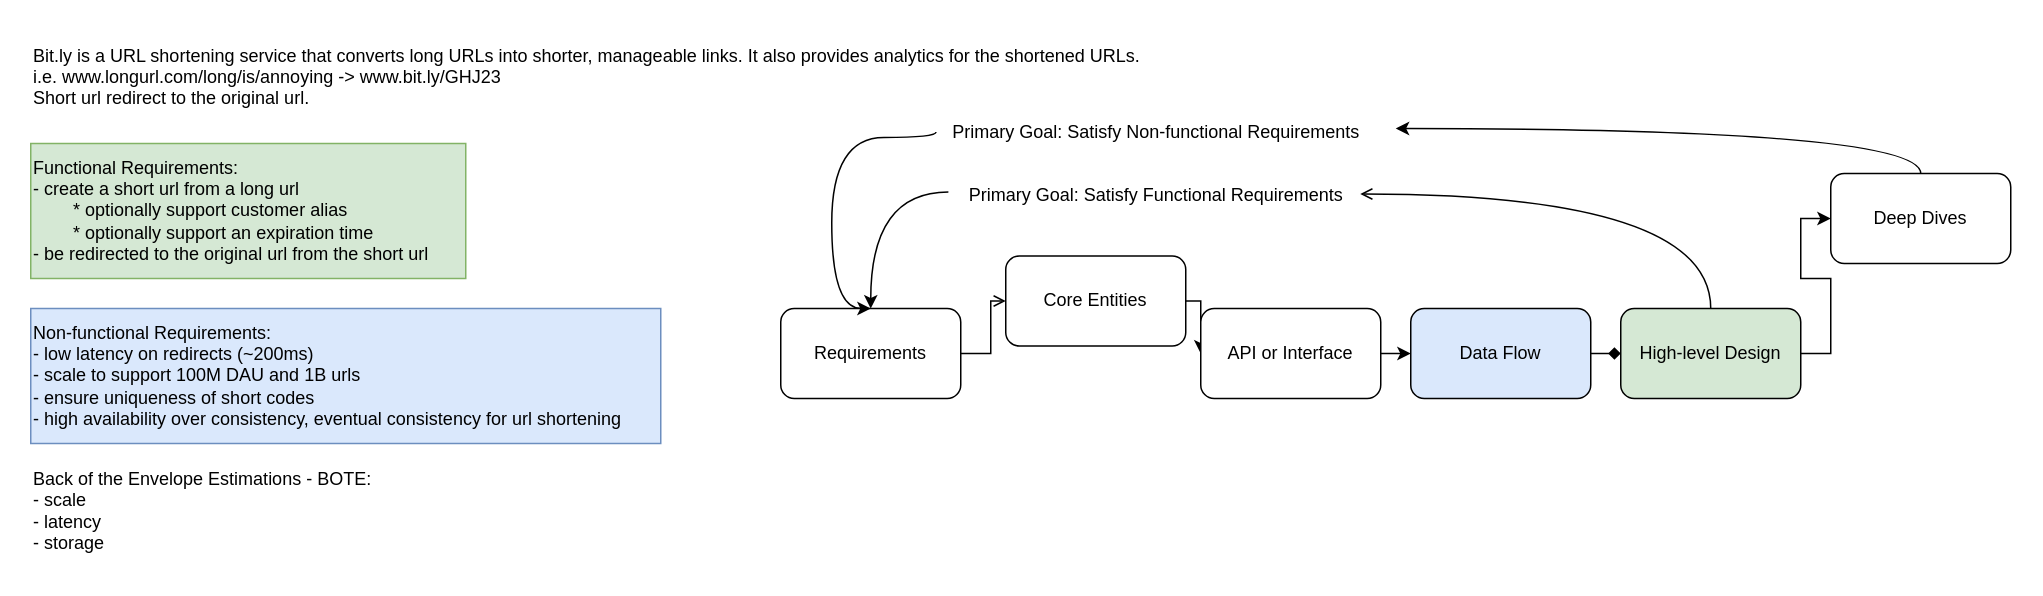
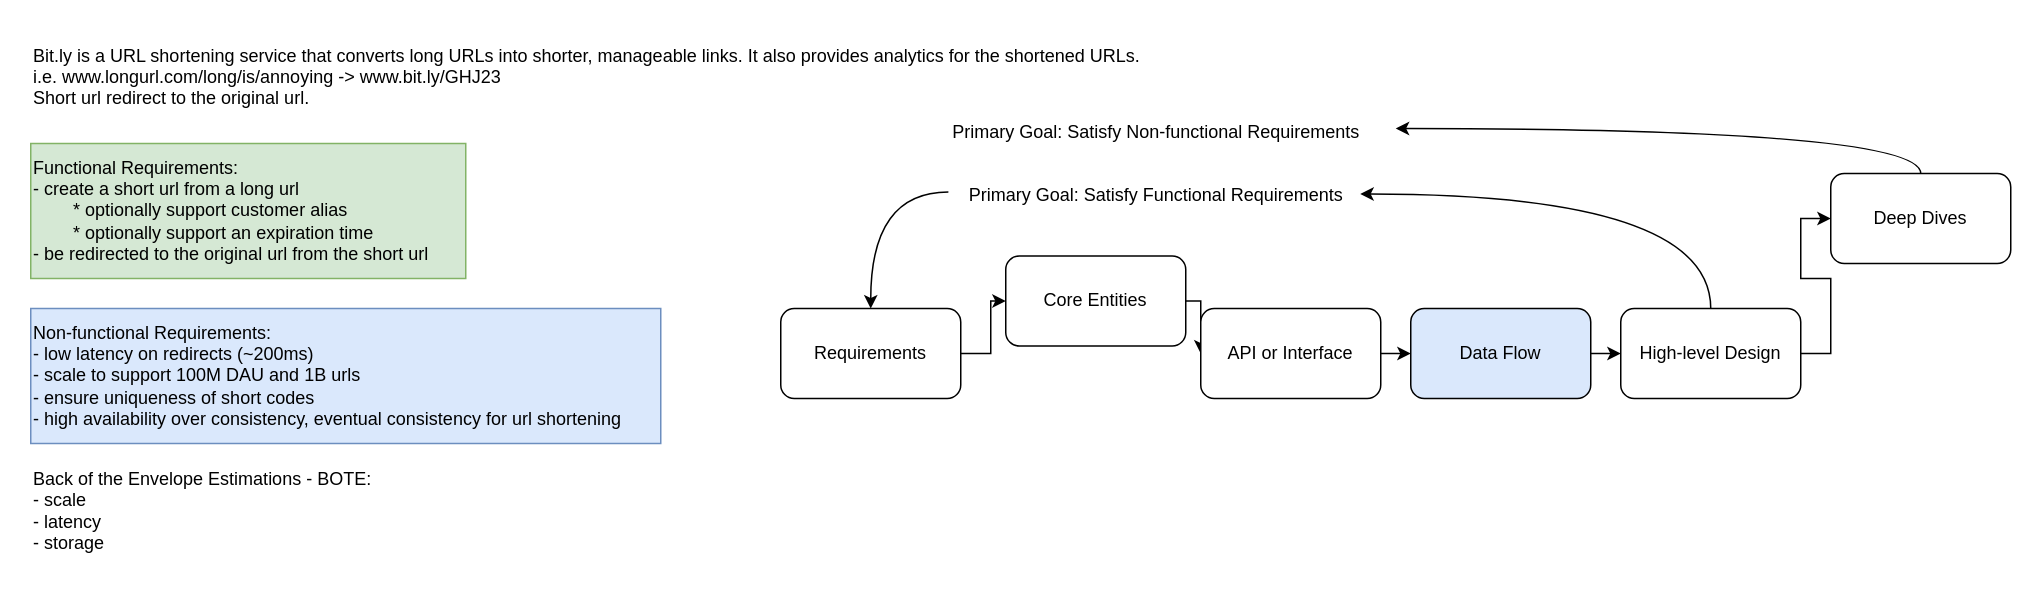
(834, 191) -> none
(1369, 194) -> (1372, 194)
(992, 301) -> (991, 304)
(1608, 353) -> (1609, 353)
(1711, 353) -> (1711, 353)
